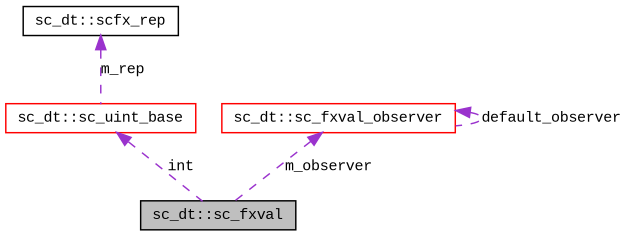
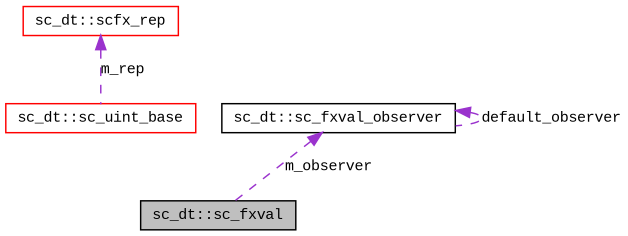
(101, 21) -> (101, 21)
(339, 118) -> (339, 118)
(166, 172) -> none
